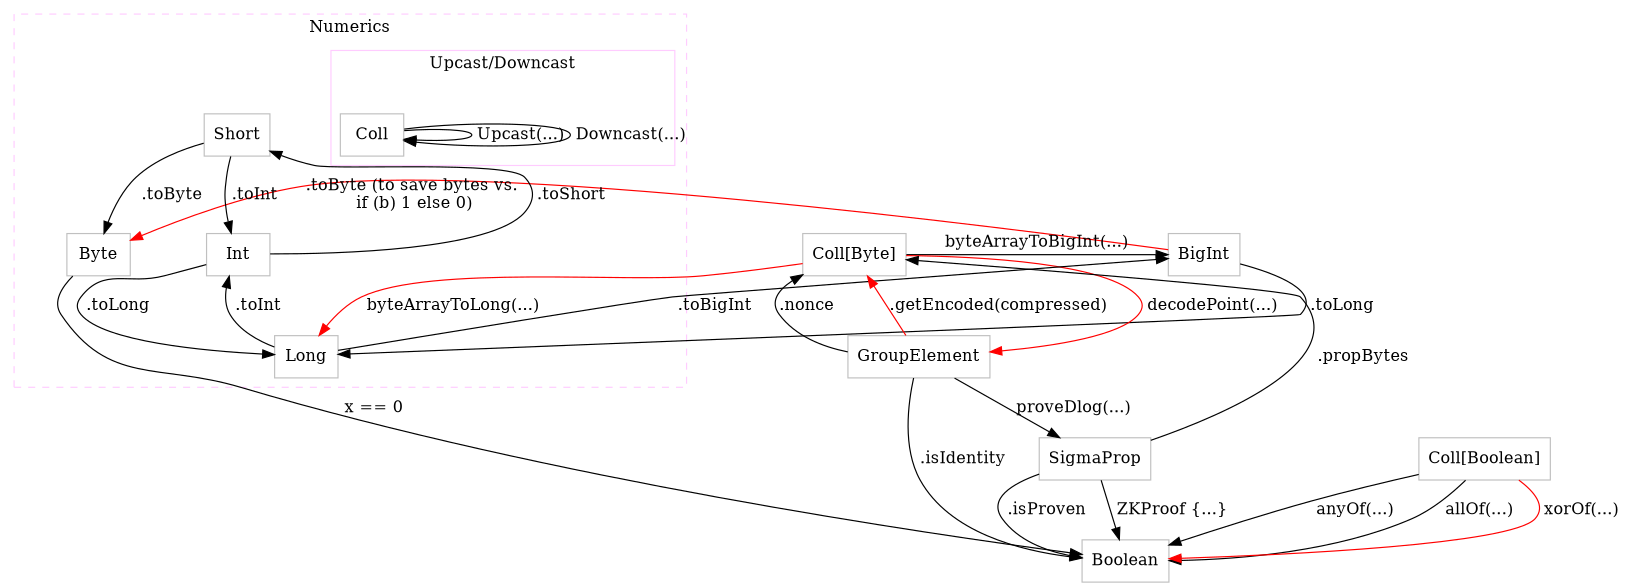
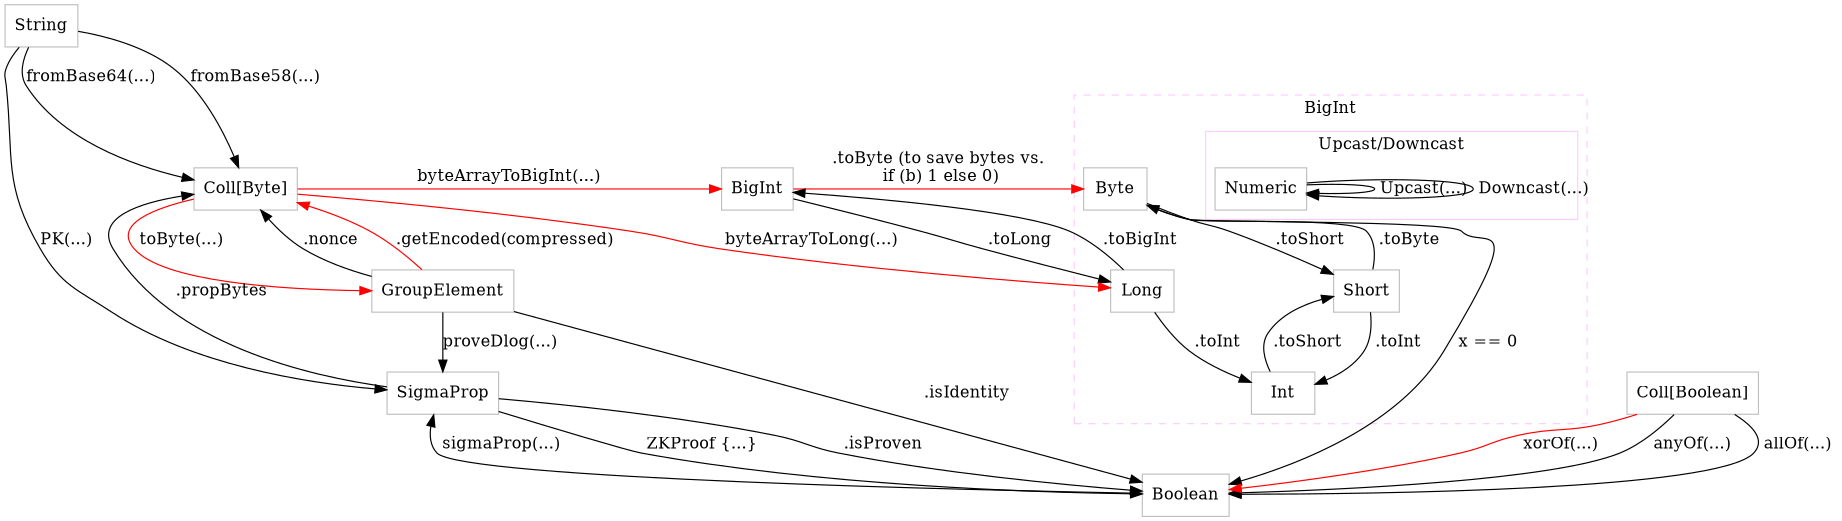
none -> (41, 26)
(350, 28) -> (1331, 109)
(372, 135) -> (1261, 189)
none -> (1236, 234)
(1031, 255) -> (503, 189)
(1213, 306) -> (182, 240)
(96, 325) -> none
none -> (774, 483)
